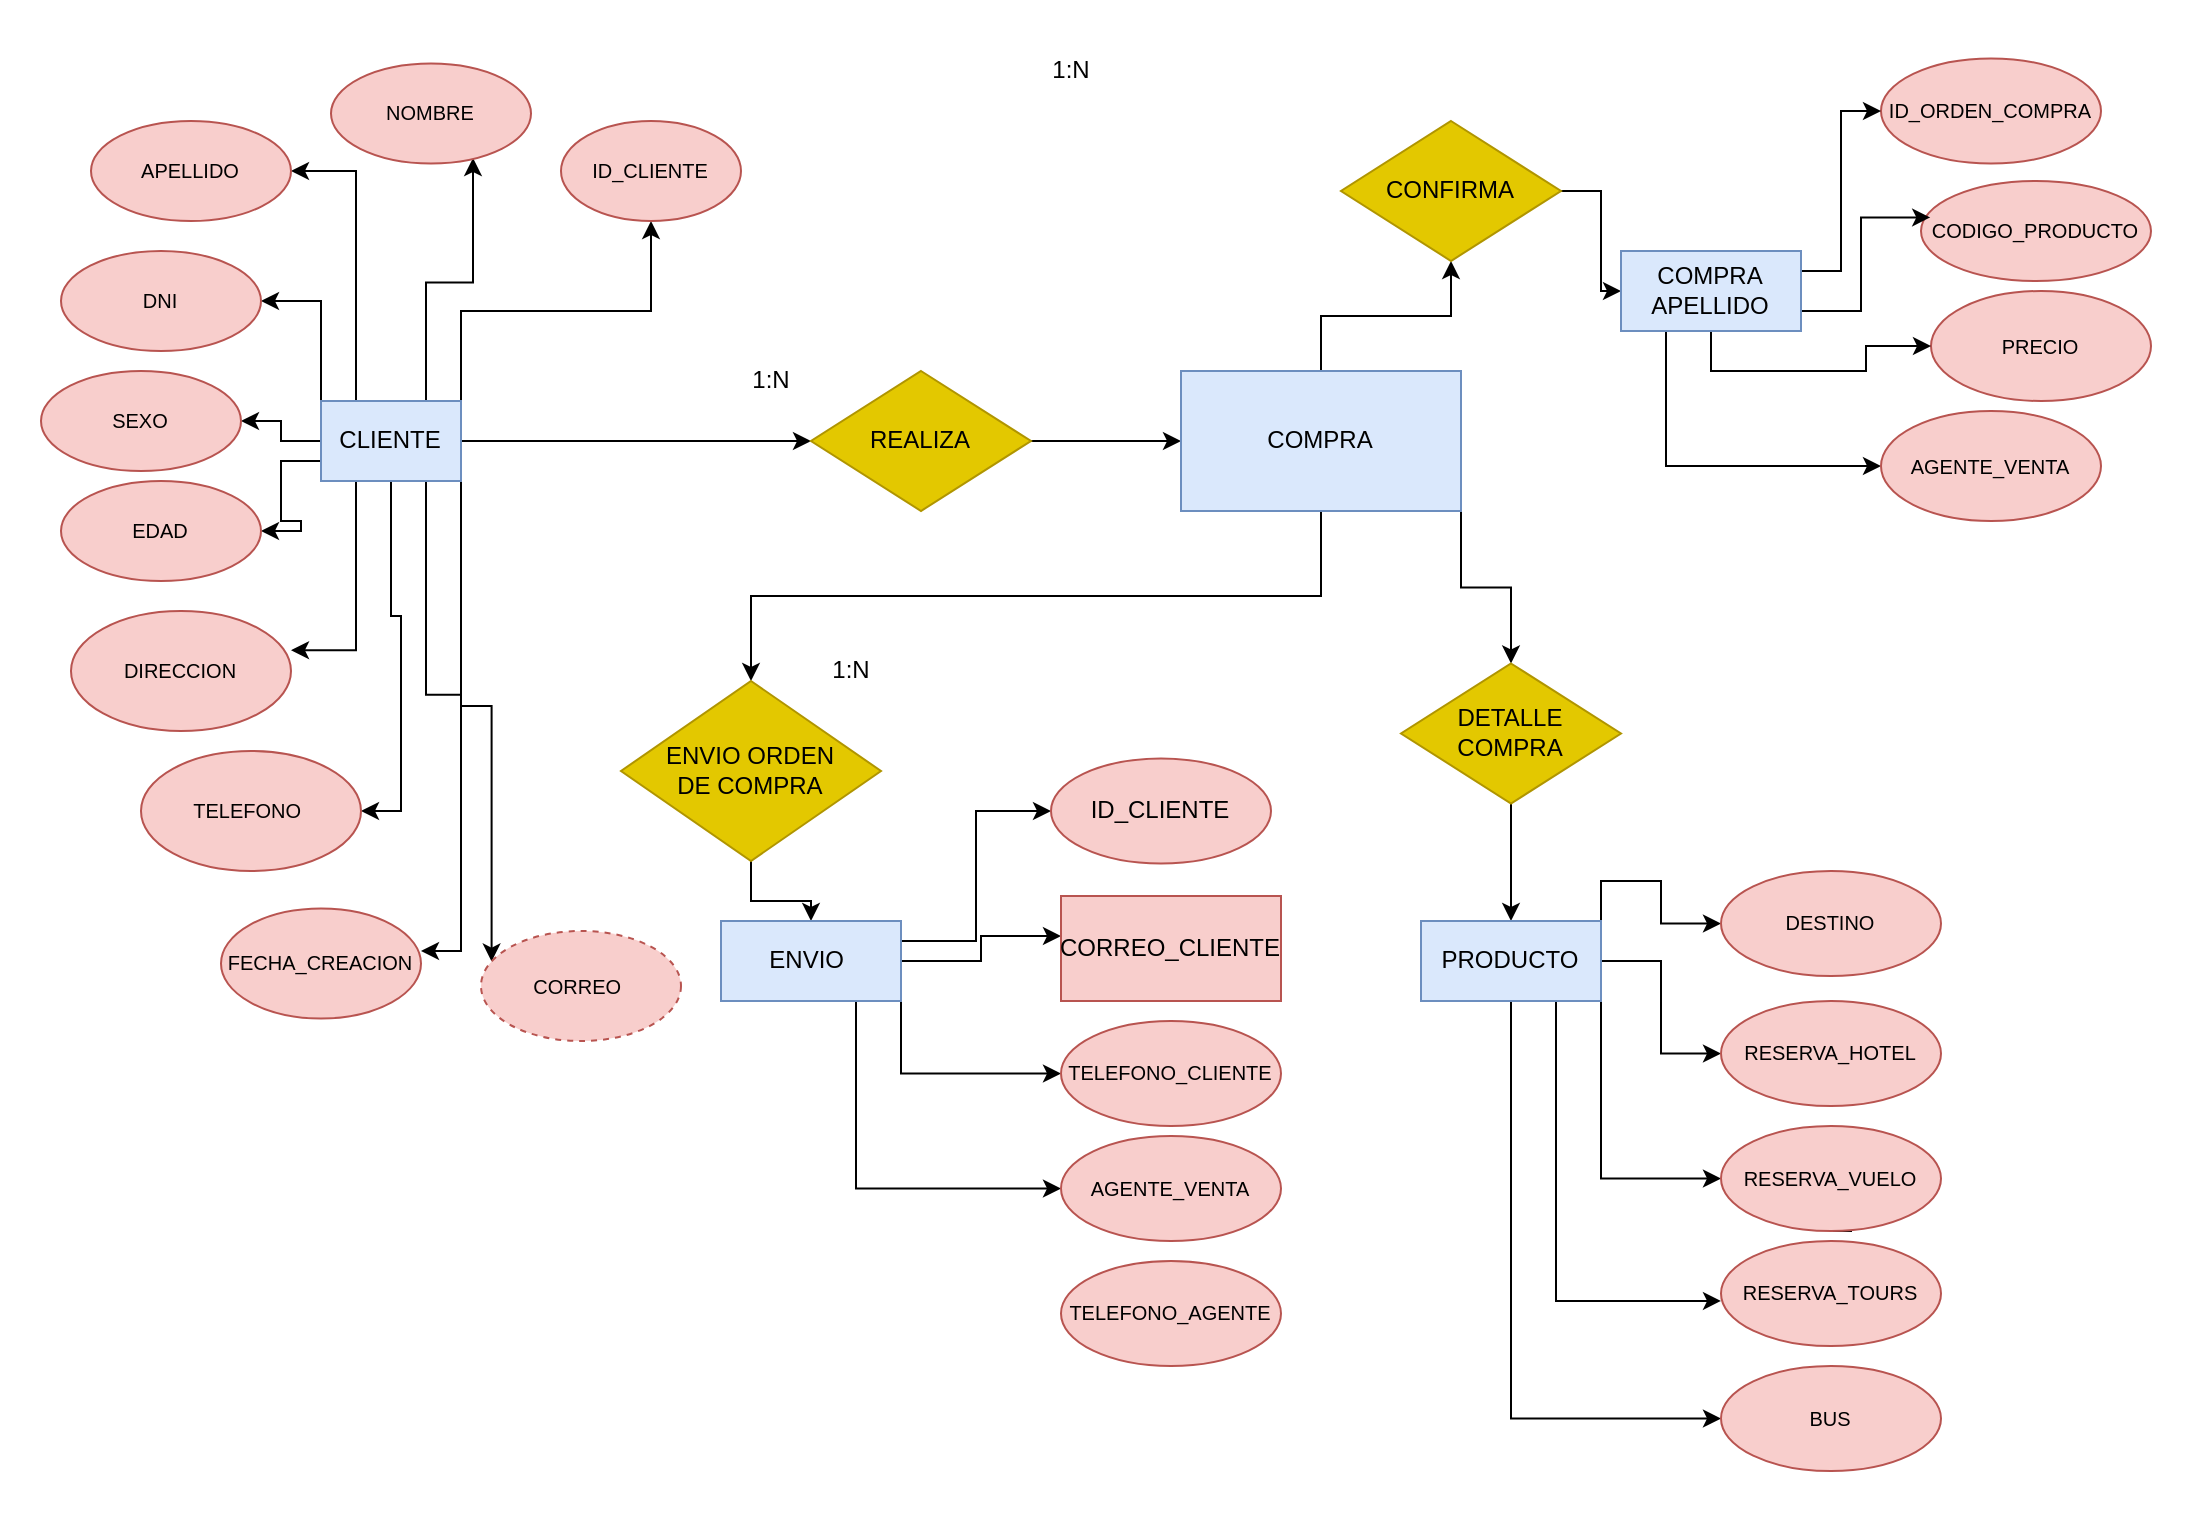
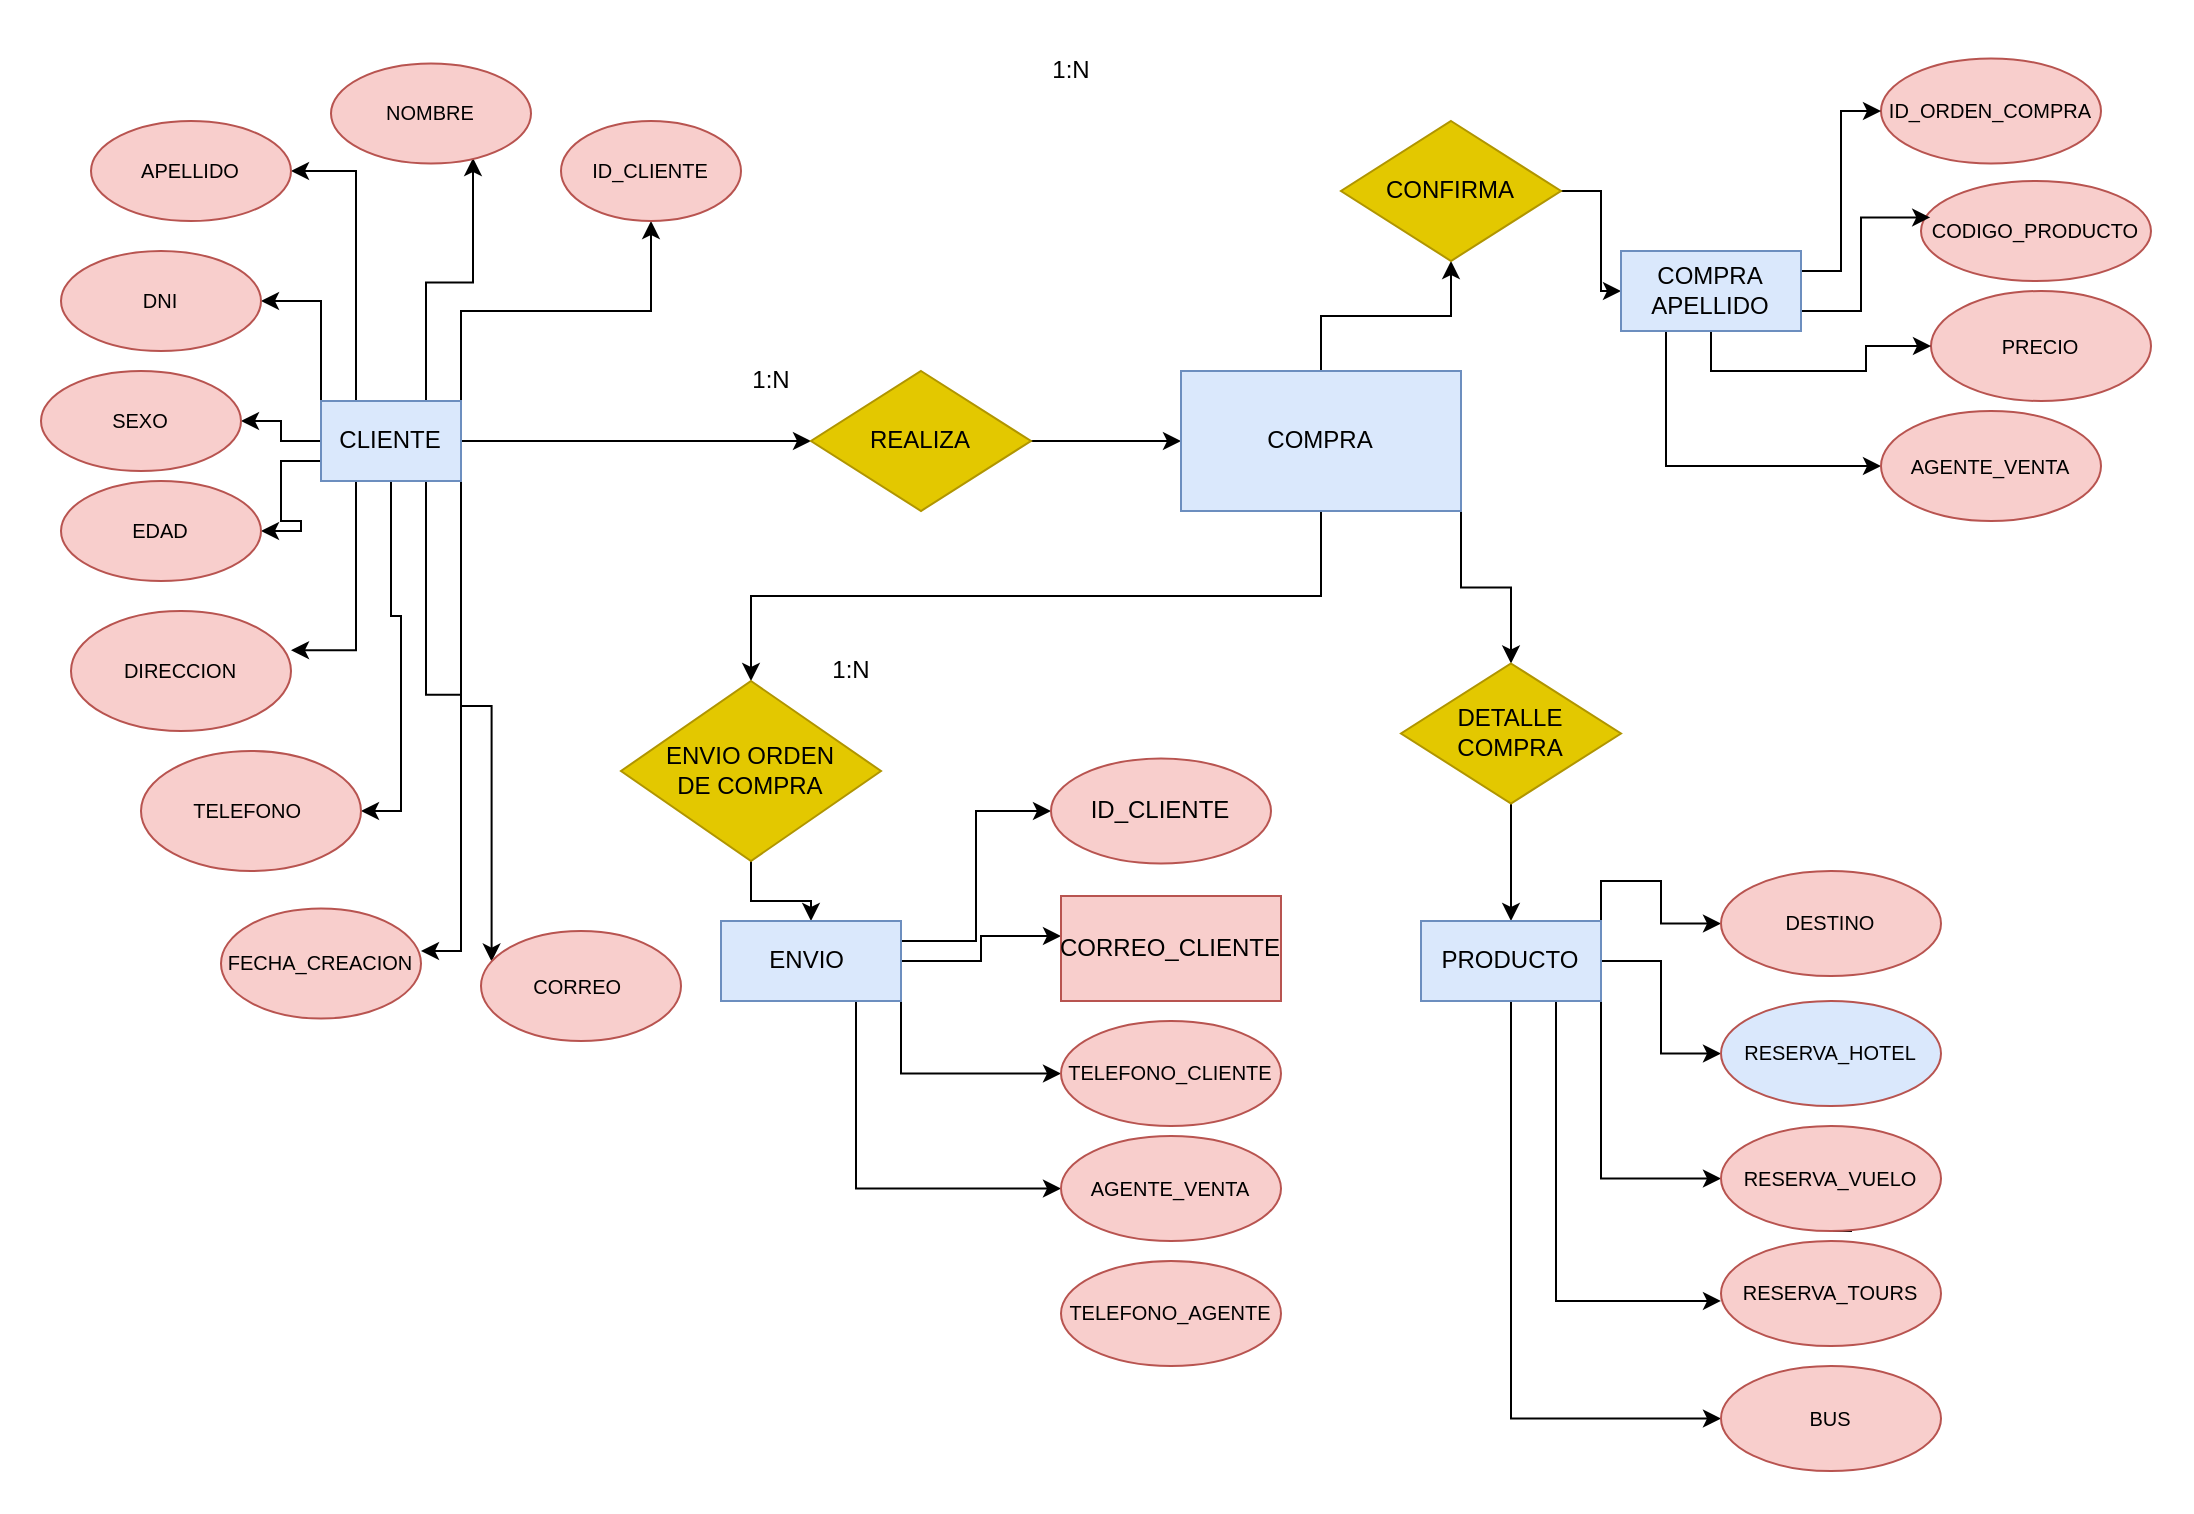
(581, 986) -> (581, 986)
(1831, 1054) -> (1831, 1054)
